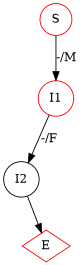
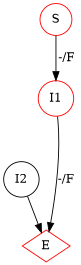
(67, 58) -> (67, 58)
(41, 135) -> (58, 170)
